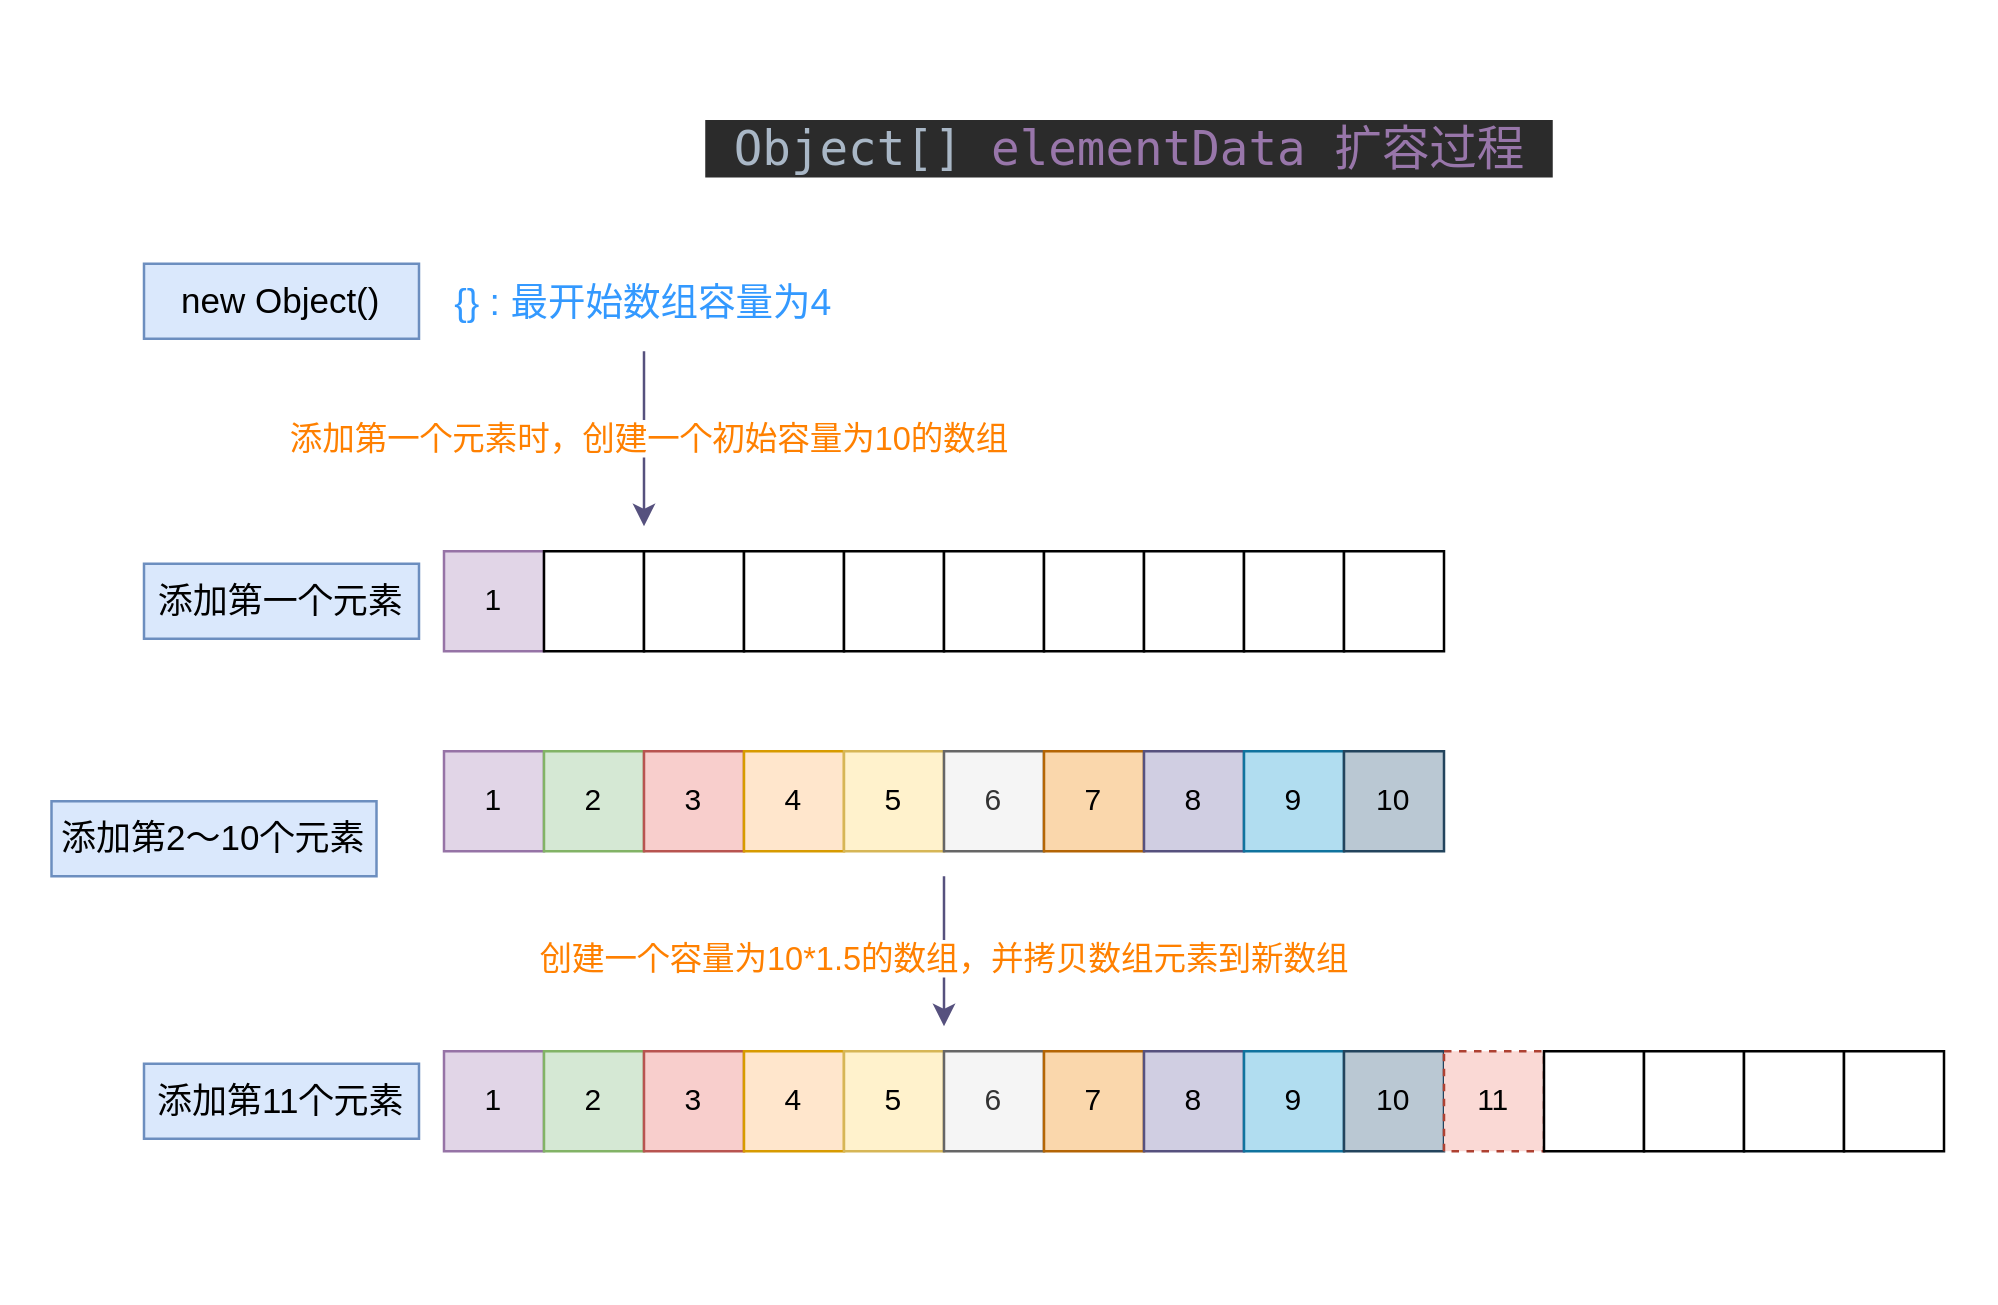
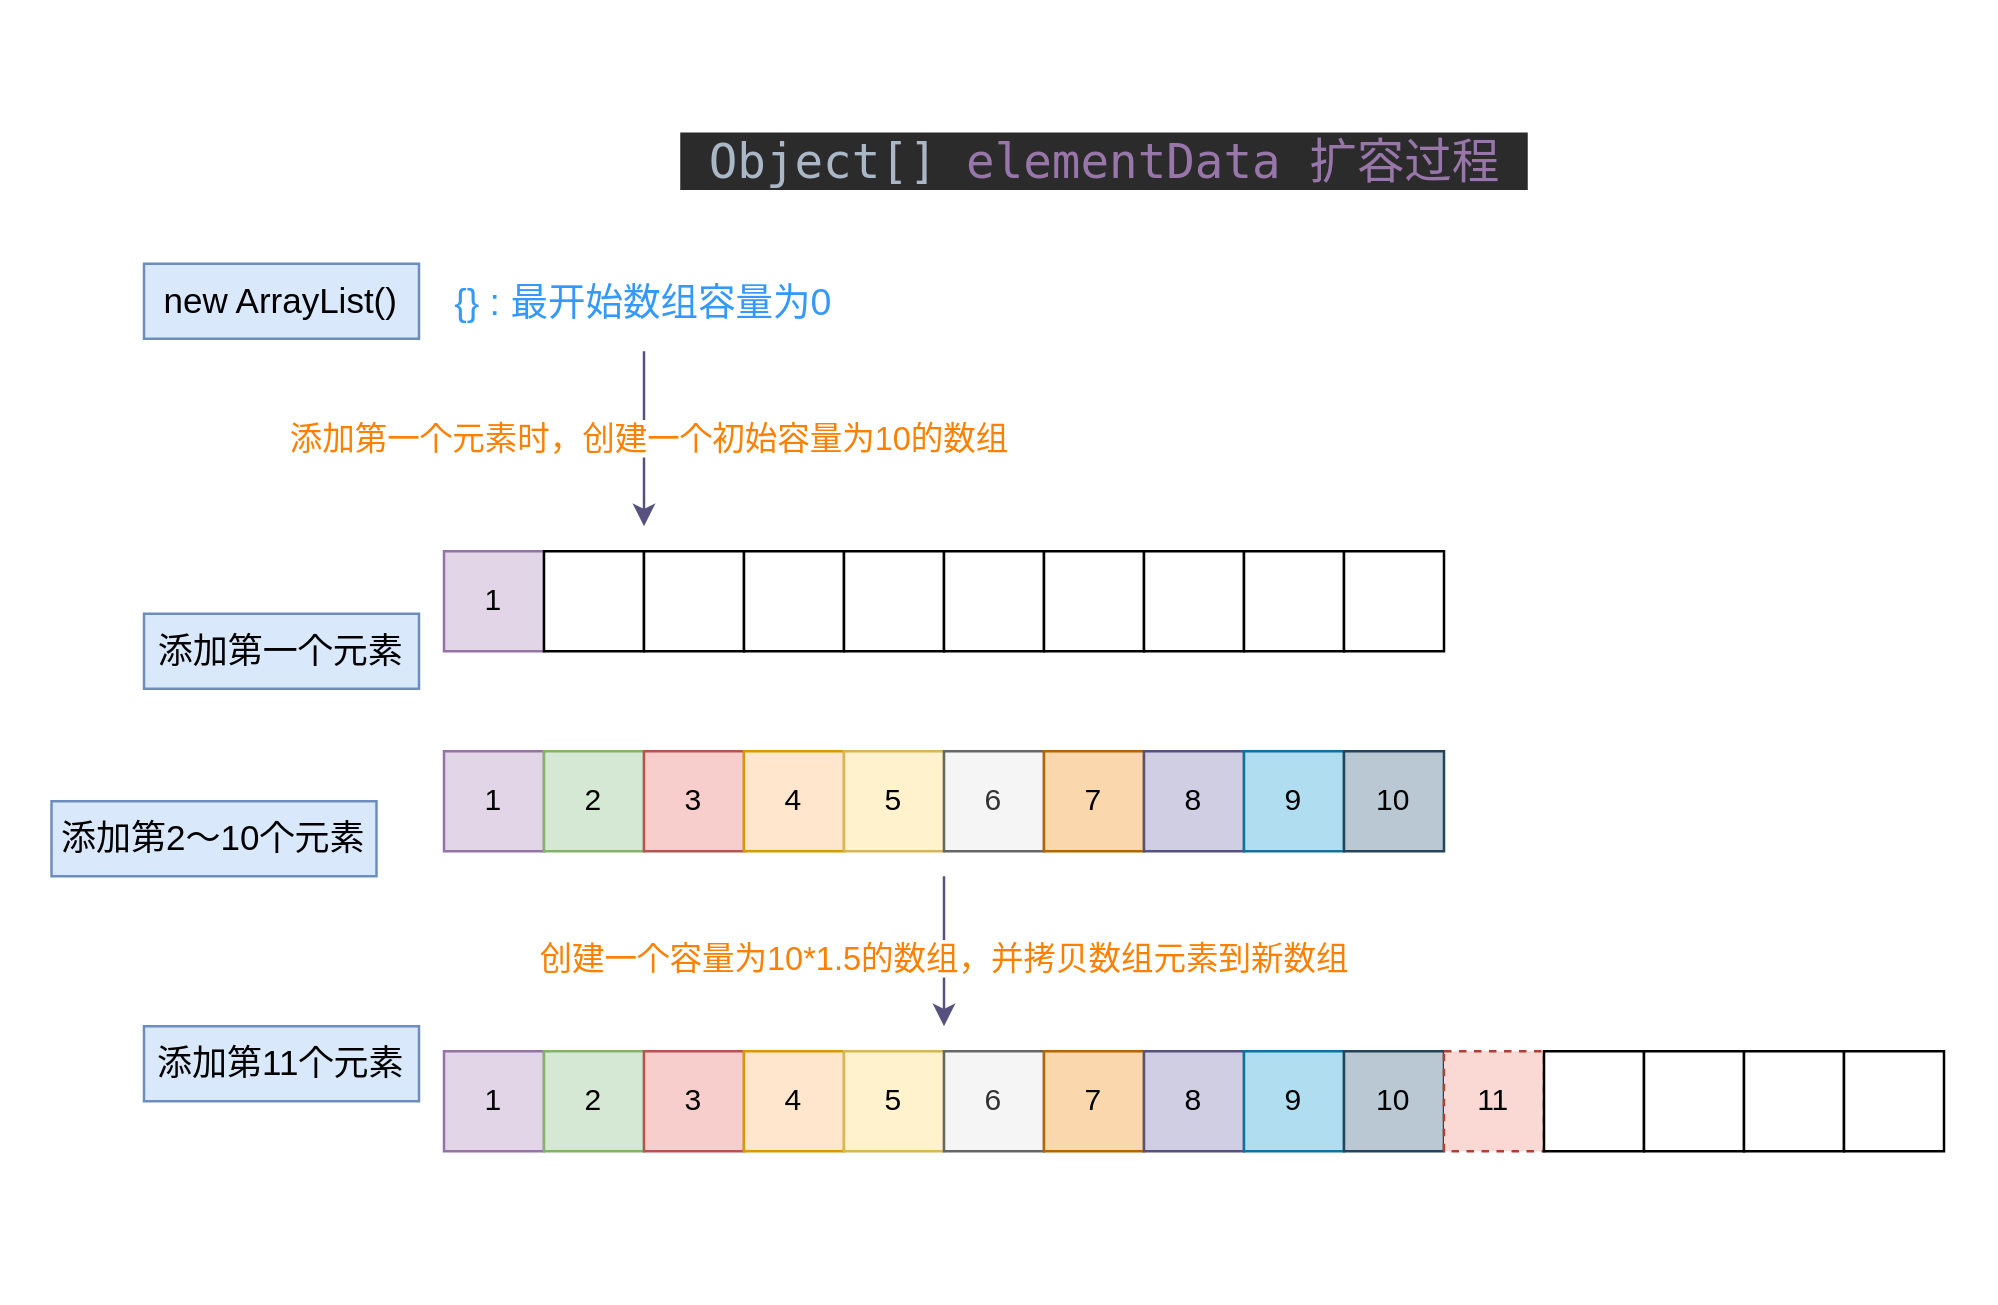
(1130, 149) -> (1105, 161)
(281, 301) -> (281, 301)
(644, 301) -> (644, 301)
(281, 601) -> (281, 651)
(281, 1101) -> (281, 1064)
